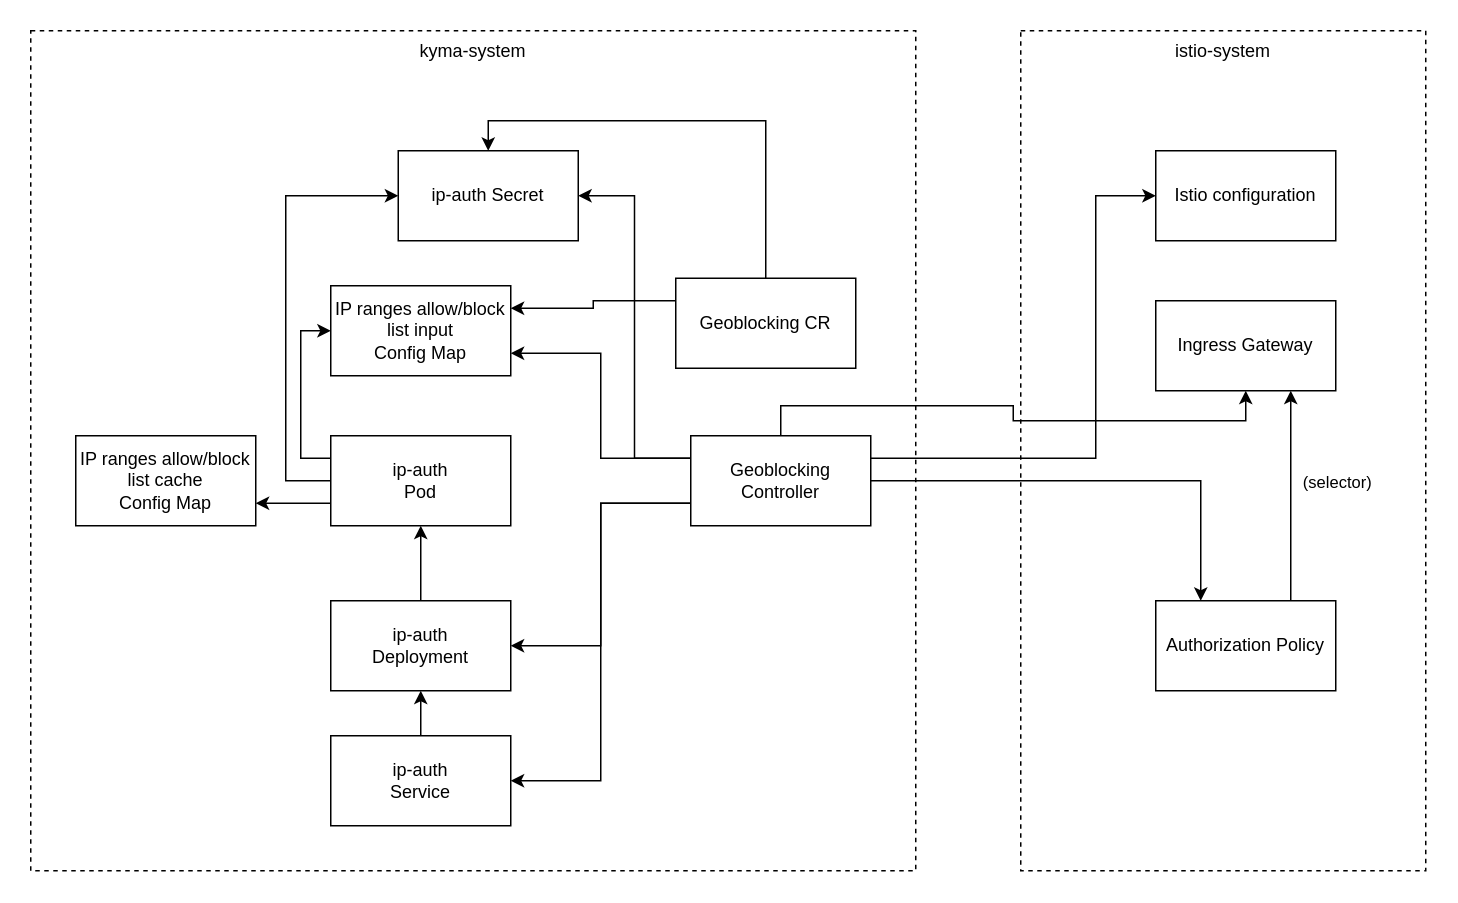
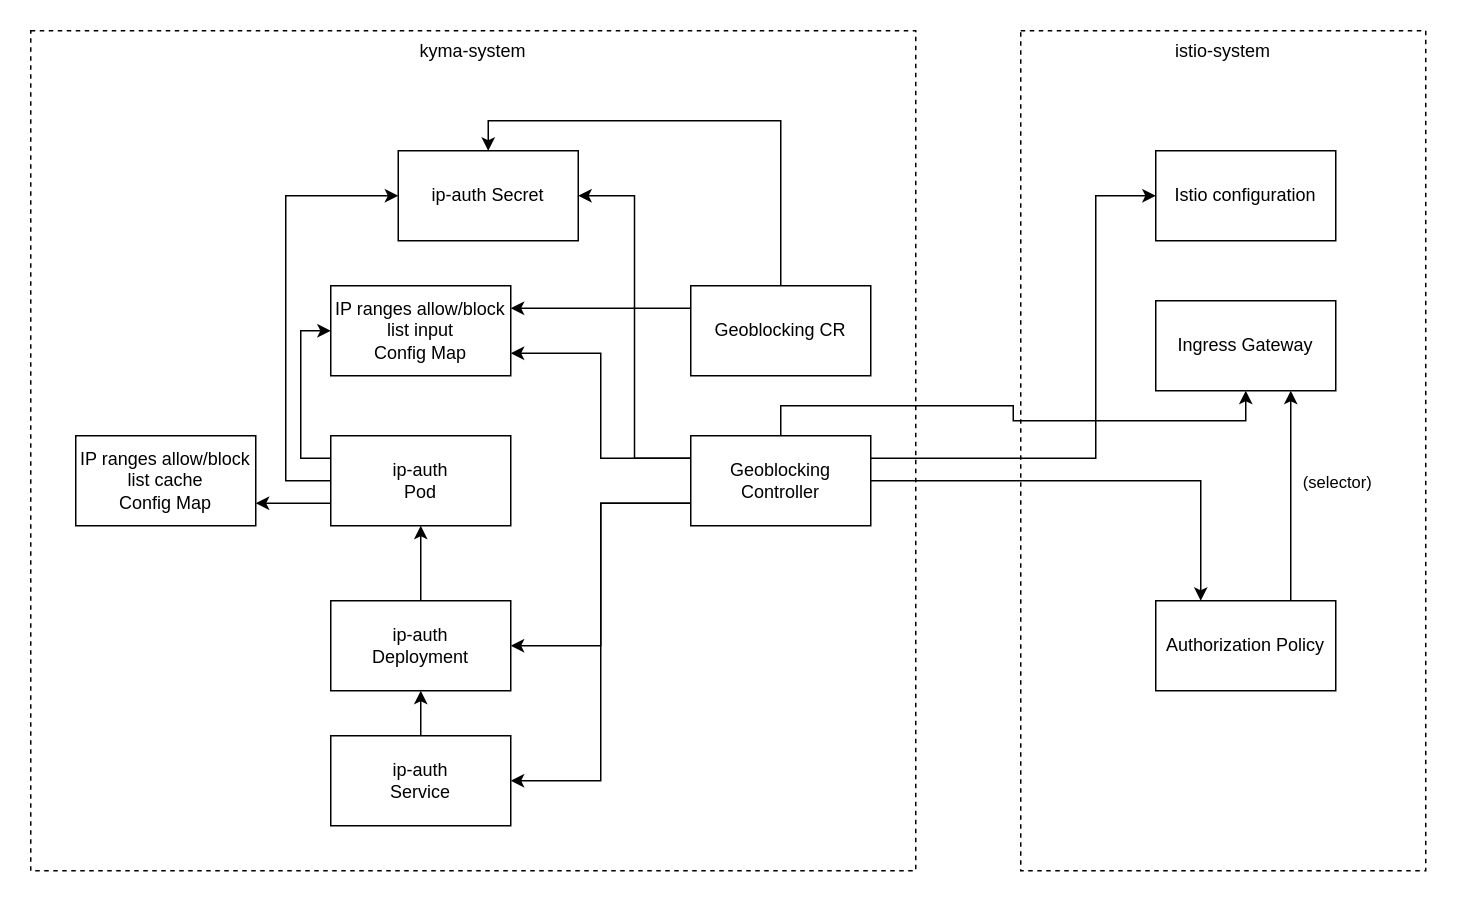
(766, 323) -> (781, 331)
